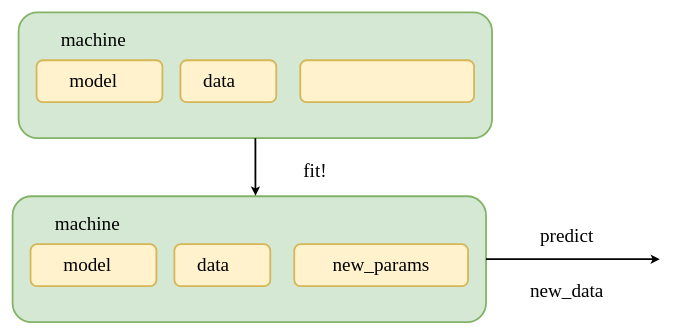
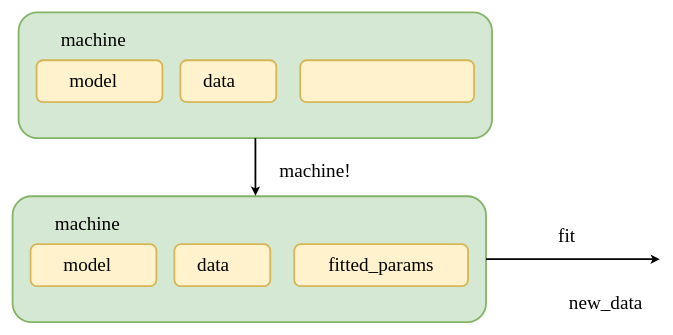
(315, 171) -> (315, 171)
(567, 236) -> (567, 236)
(381, 266) -> (381, 266)
(567, 291) -> (606, 303)
